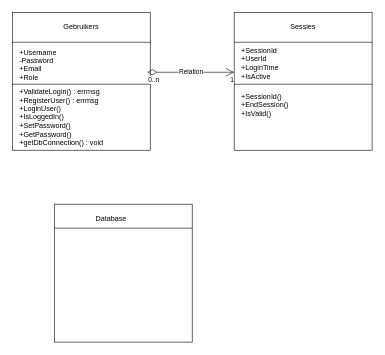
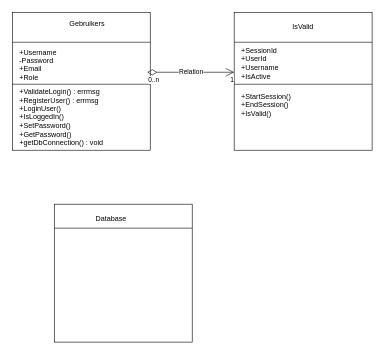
(81, 27) -> (87, 24)
(303, 27) -> (303, 27)
(261, 63) -> (261, 63)
(267, 105) -> (271, 105)
